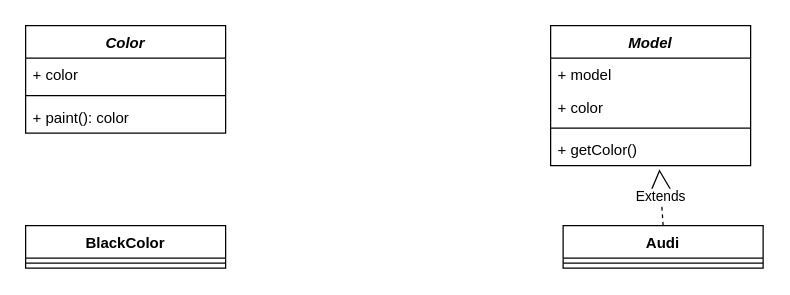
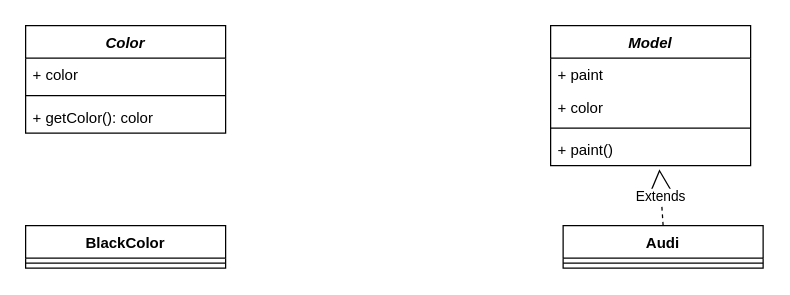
(583, 75) -> (583, 75)
(90, 118) -> (103, 118)
(604, 150) -> (591, 150)
